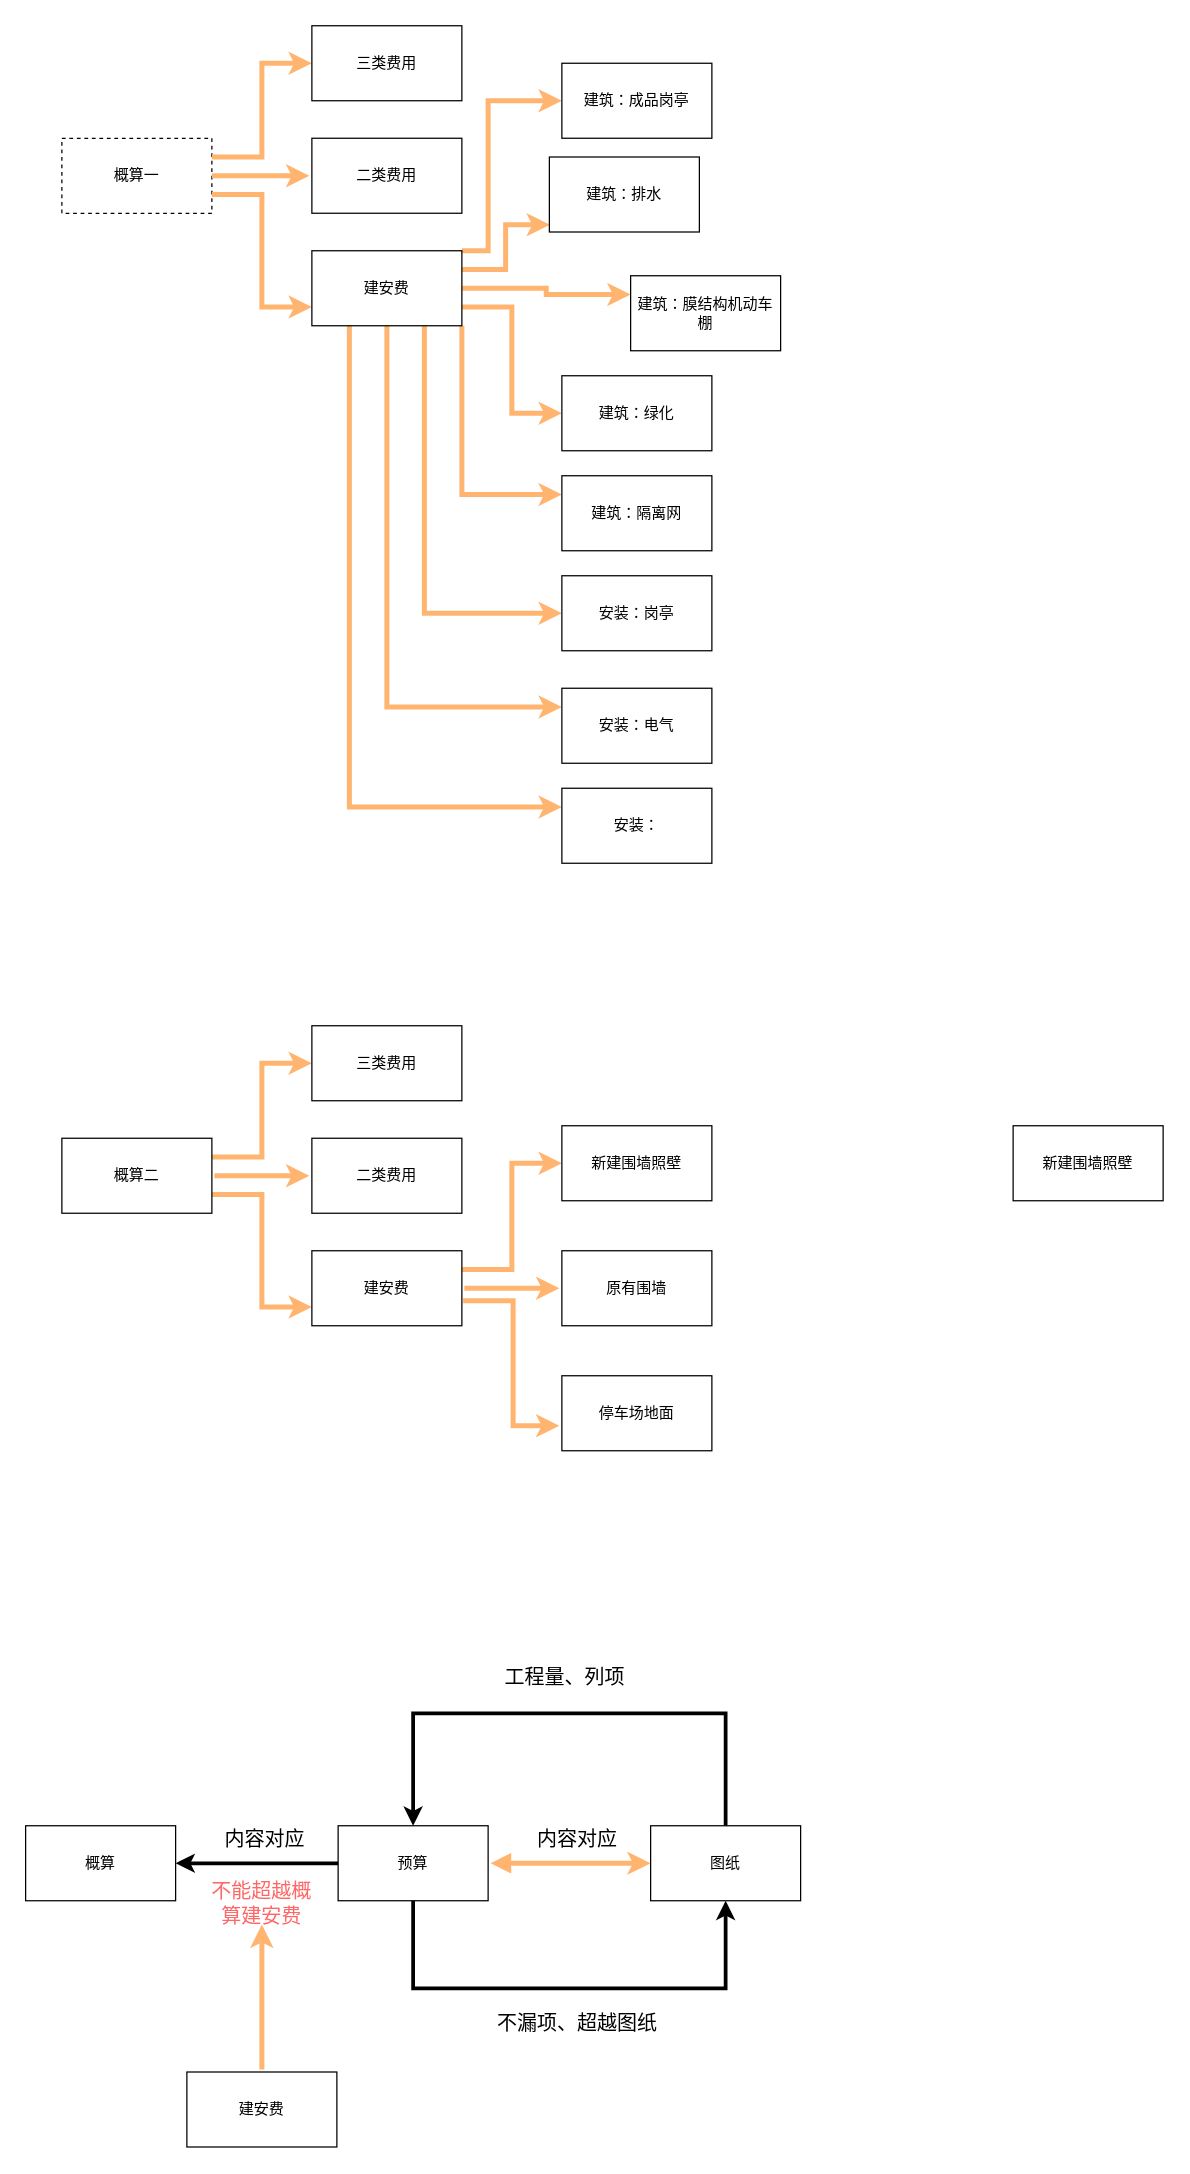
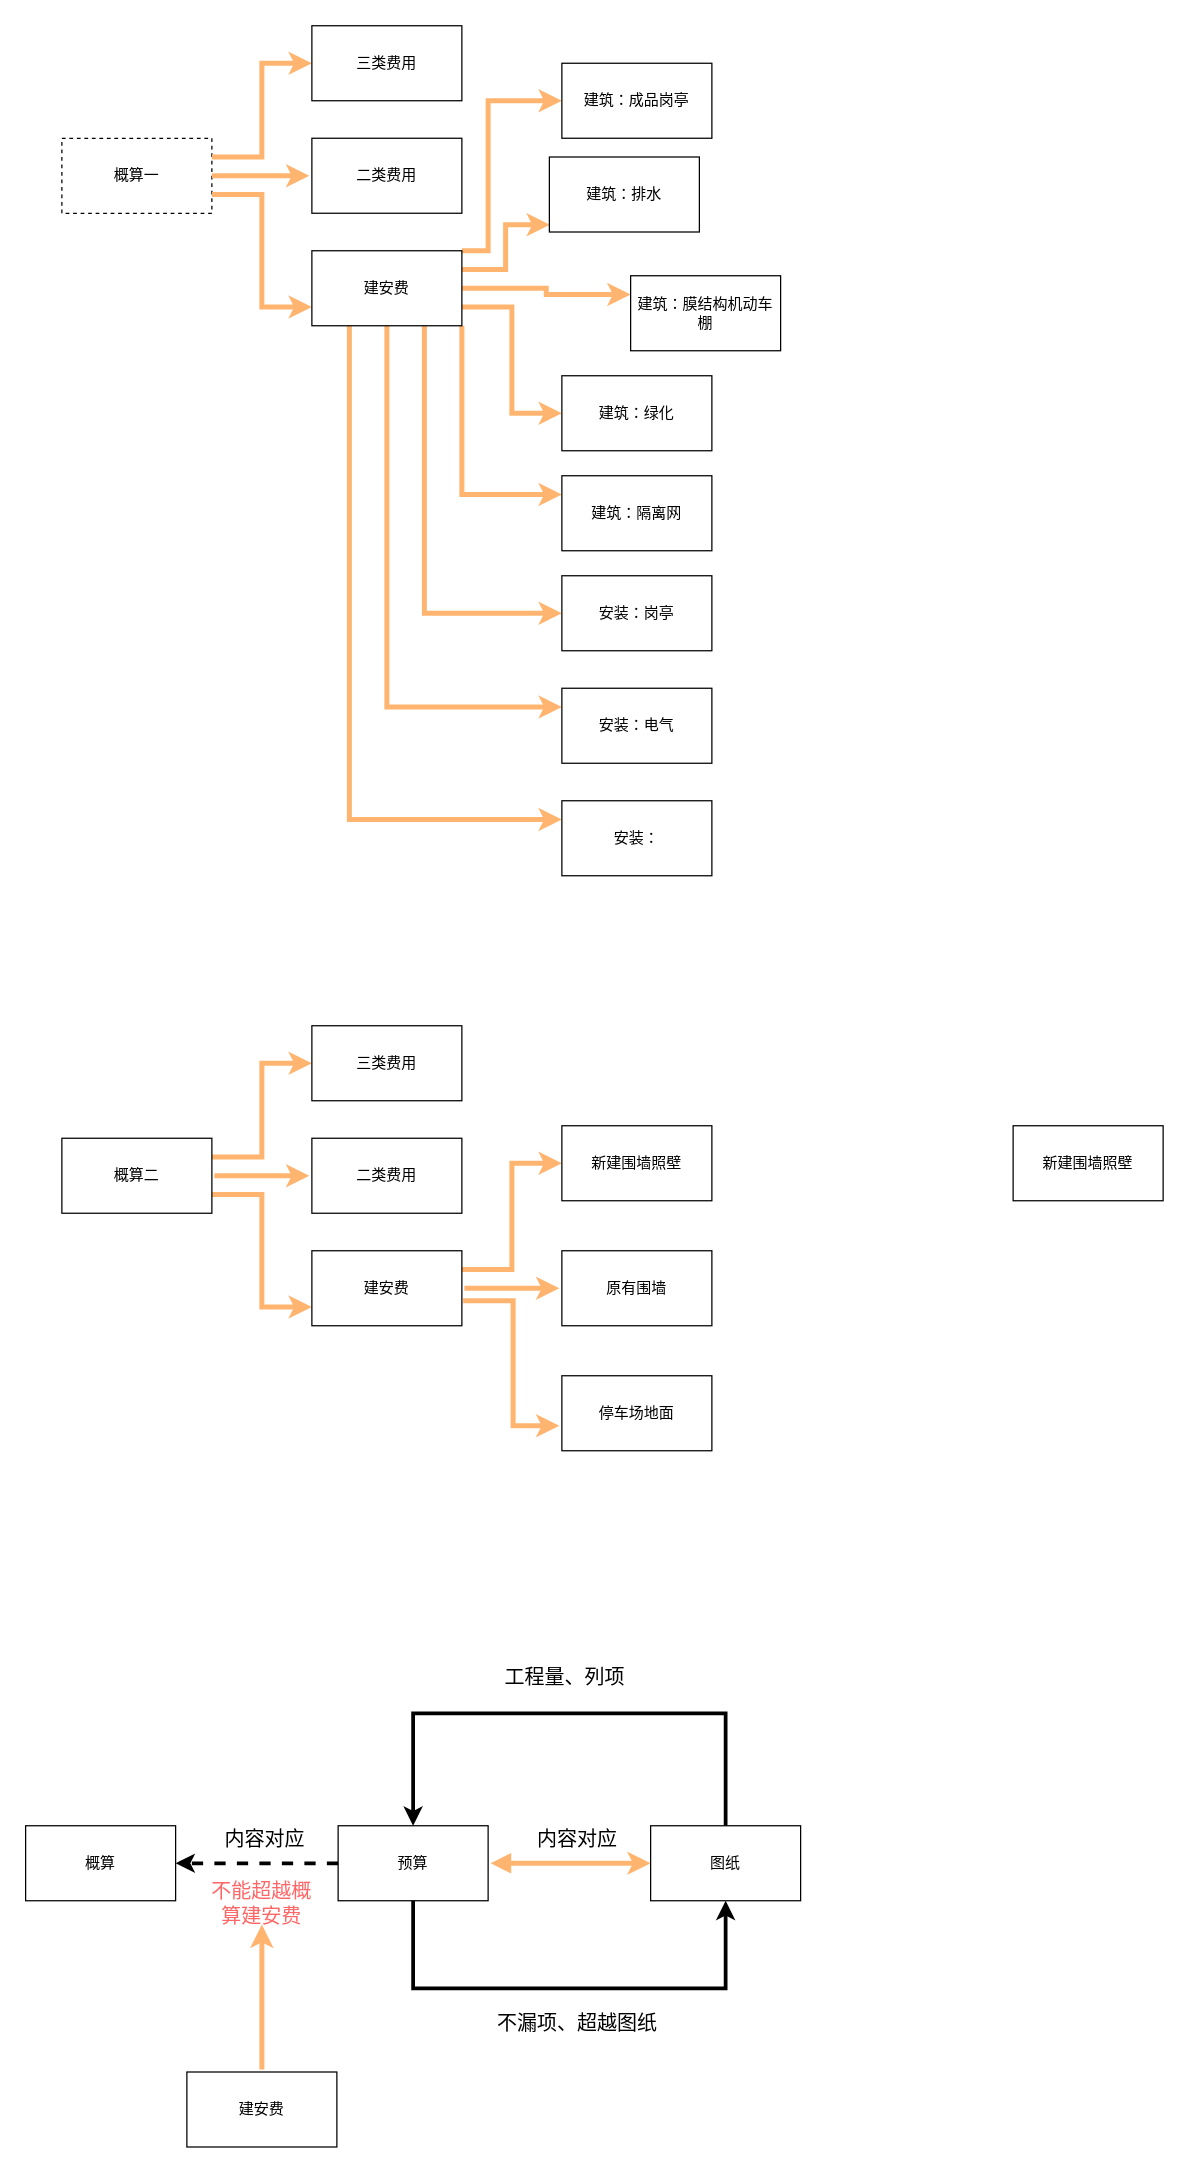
(637, 826) -> (637, 838)
(321, 1863) -> (321, 1863)
